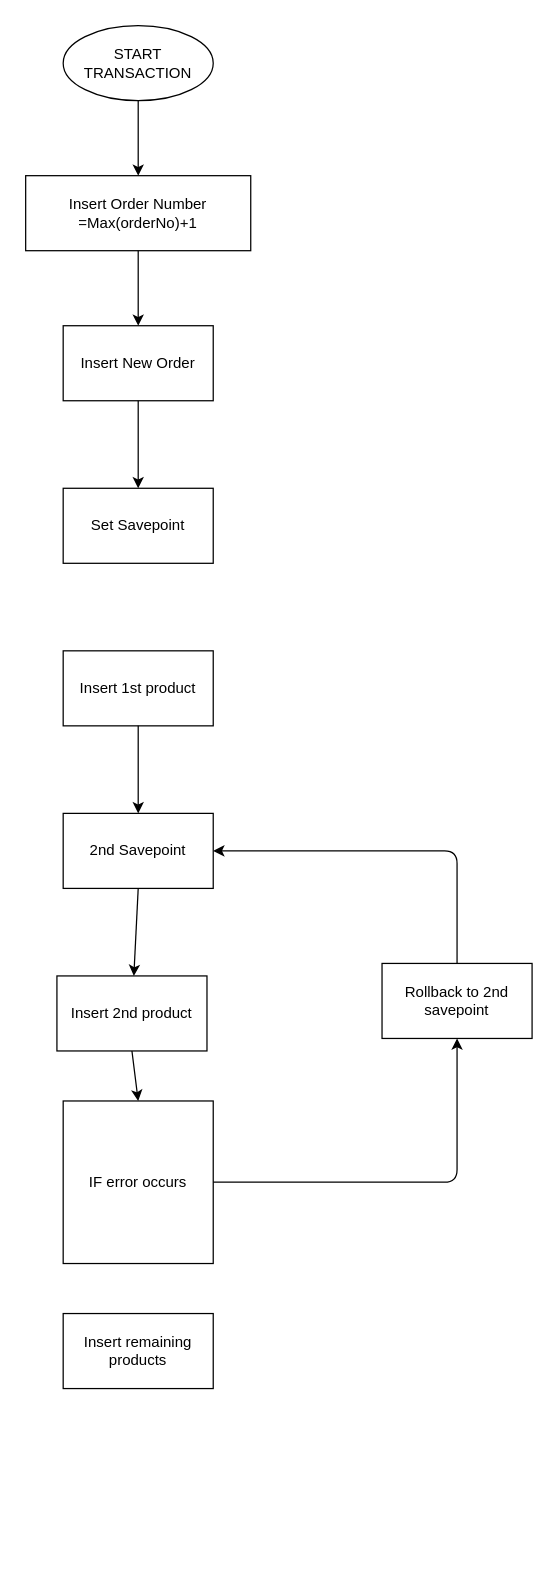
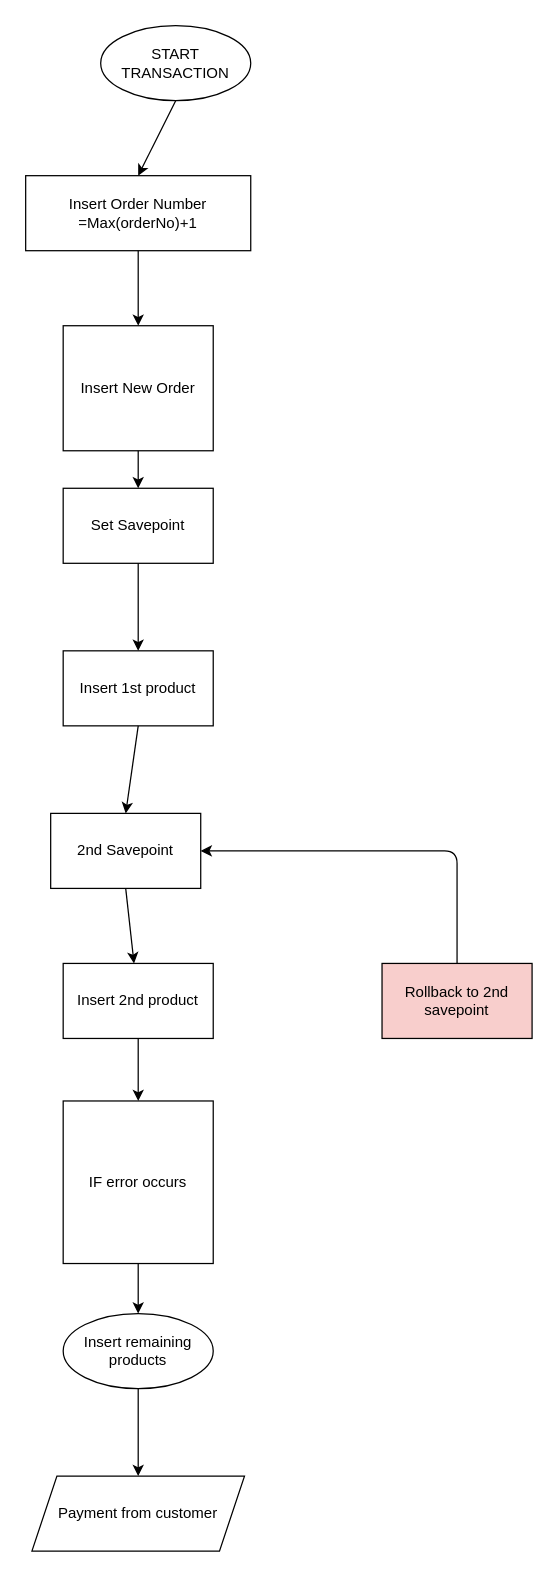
(138, 63) -> (176, 63)
(138, 363) -> (138, 388)
none -> (138, 602)
(138, 851) -> (126, 851)
(457, 1001) -> (457, 1001)
(132, 1013) -> (138, 1001)
(397, 1182) -> none
none -> (138, 1284)
(138, 1351) -> (138, 1351)
none -> (138, 1427)
none -> (138, 1513)
